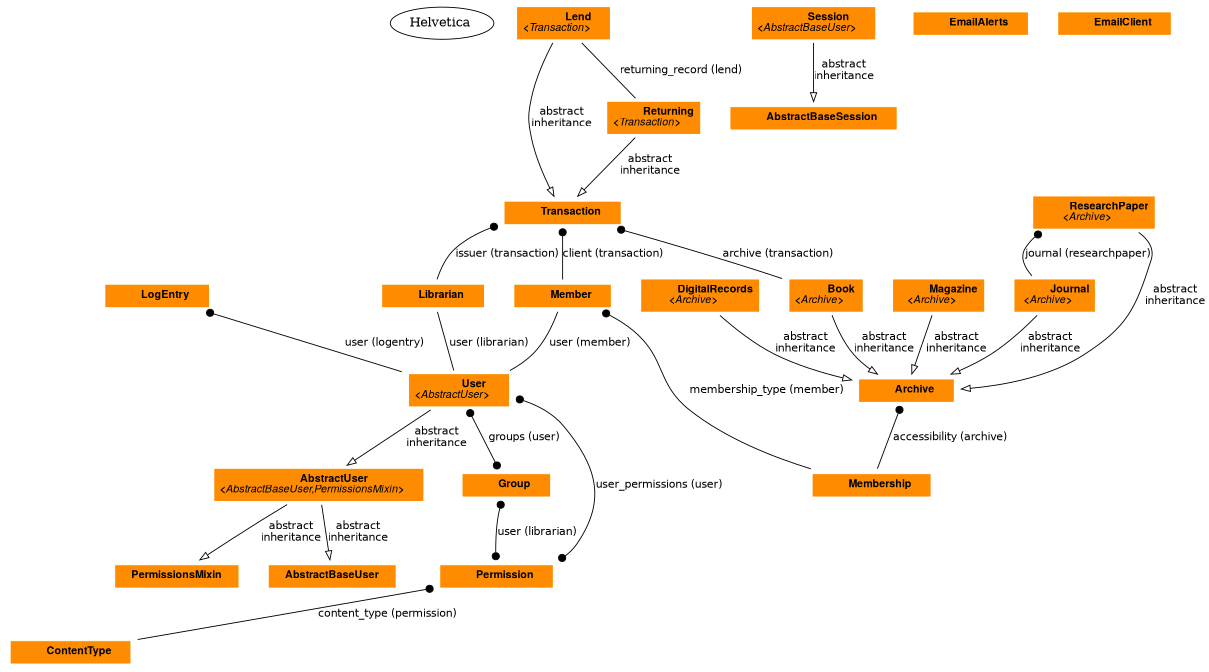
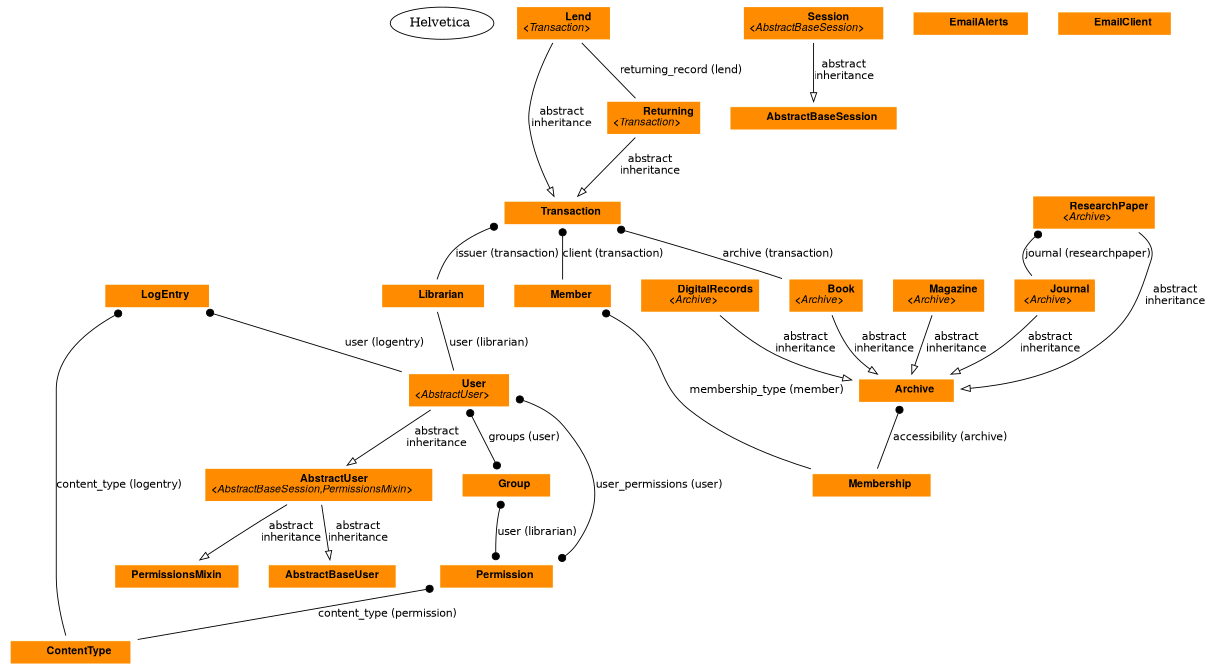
(807, 28) -> (807, 28)
(540, 346) -> none
none -> (56, 464)
(312, 489) -> (312, 489)
